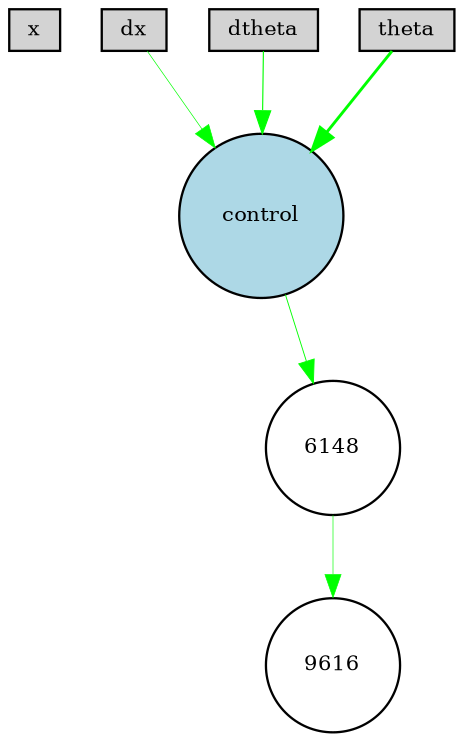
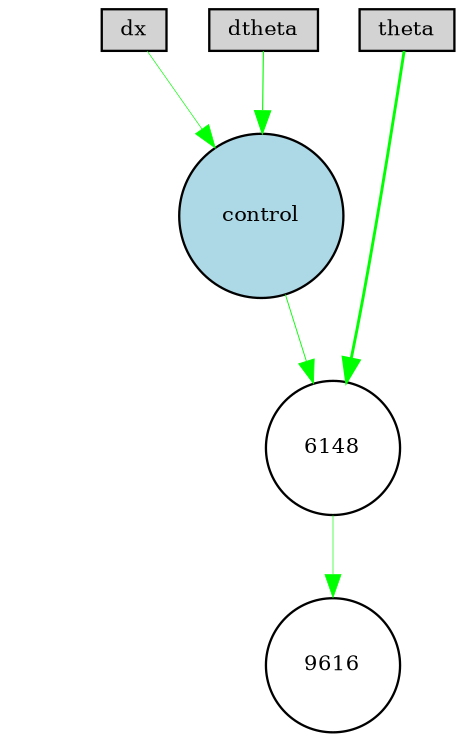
(35, 30) -> none
(359, 92) -> (379, 205)
